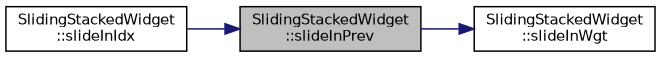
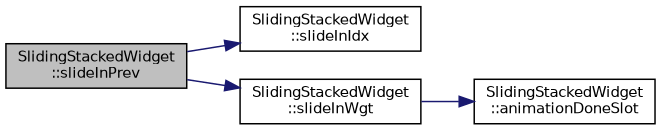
(206, 29) -> (206, 49)
none -> (565, 102)
